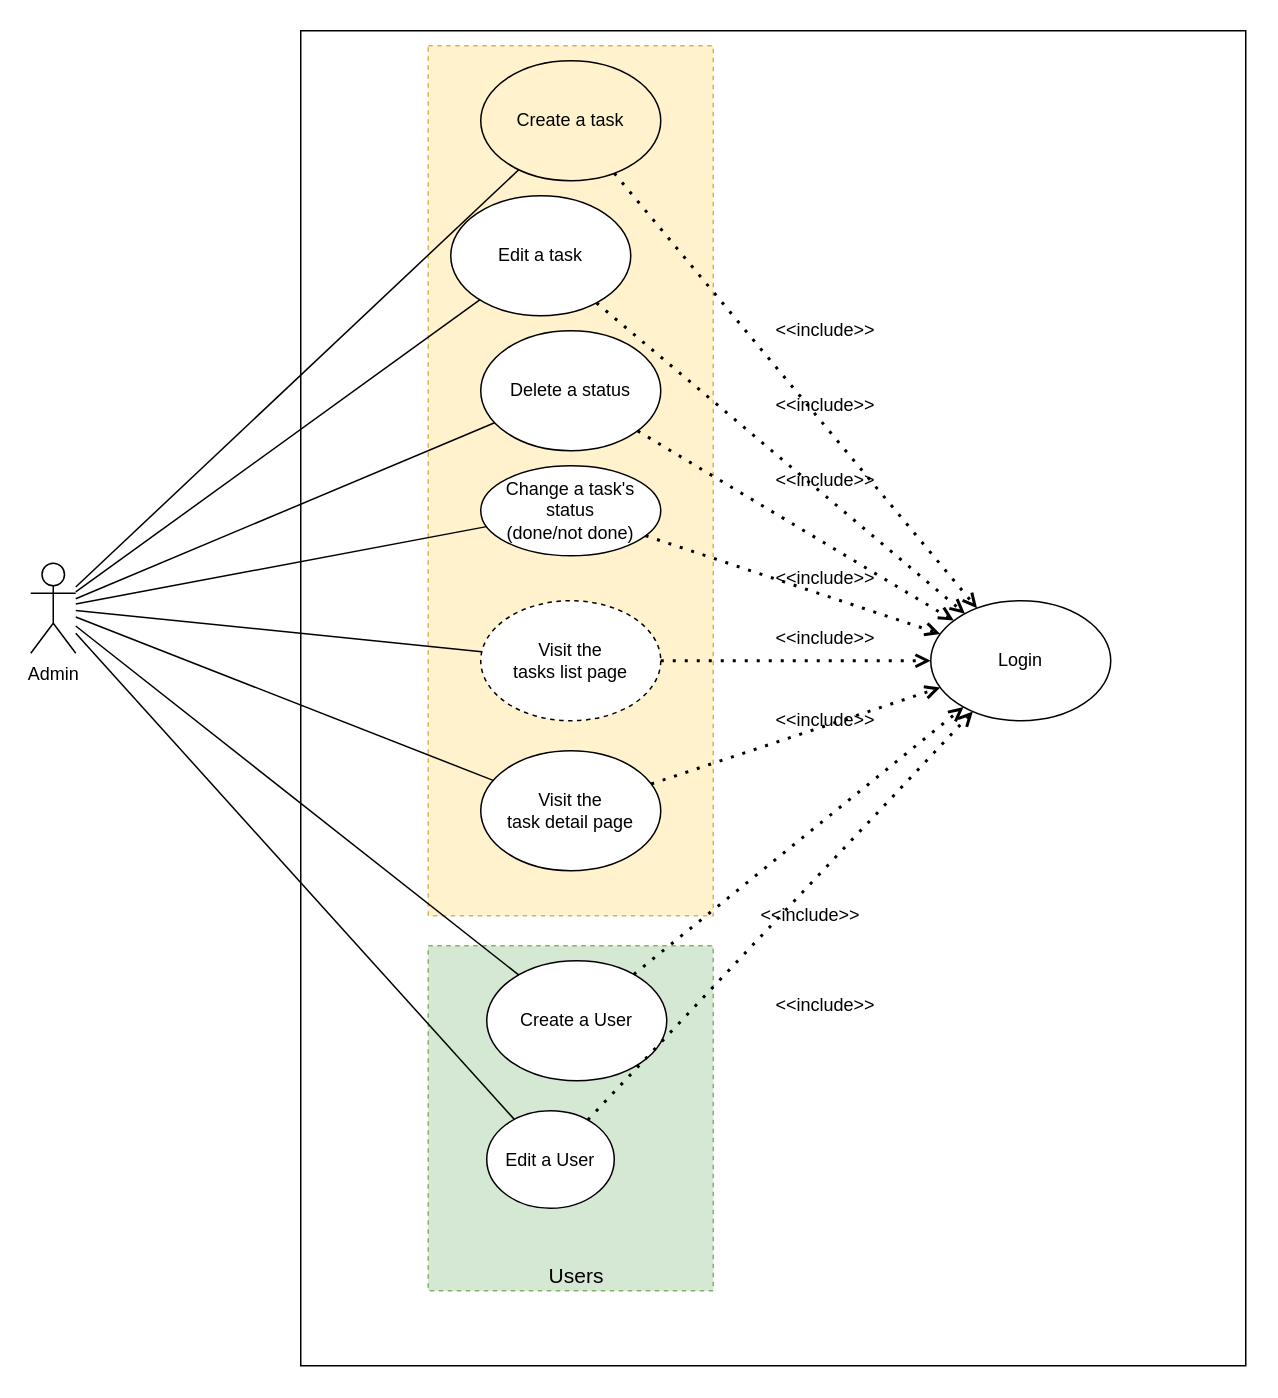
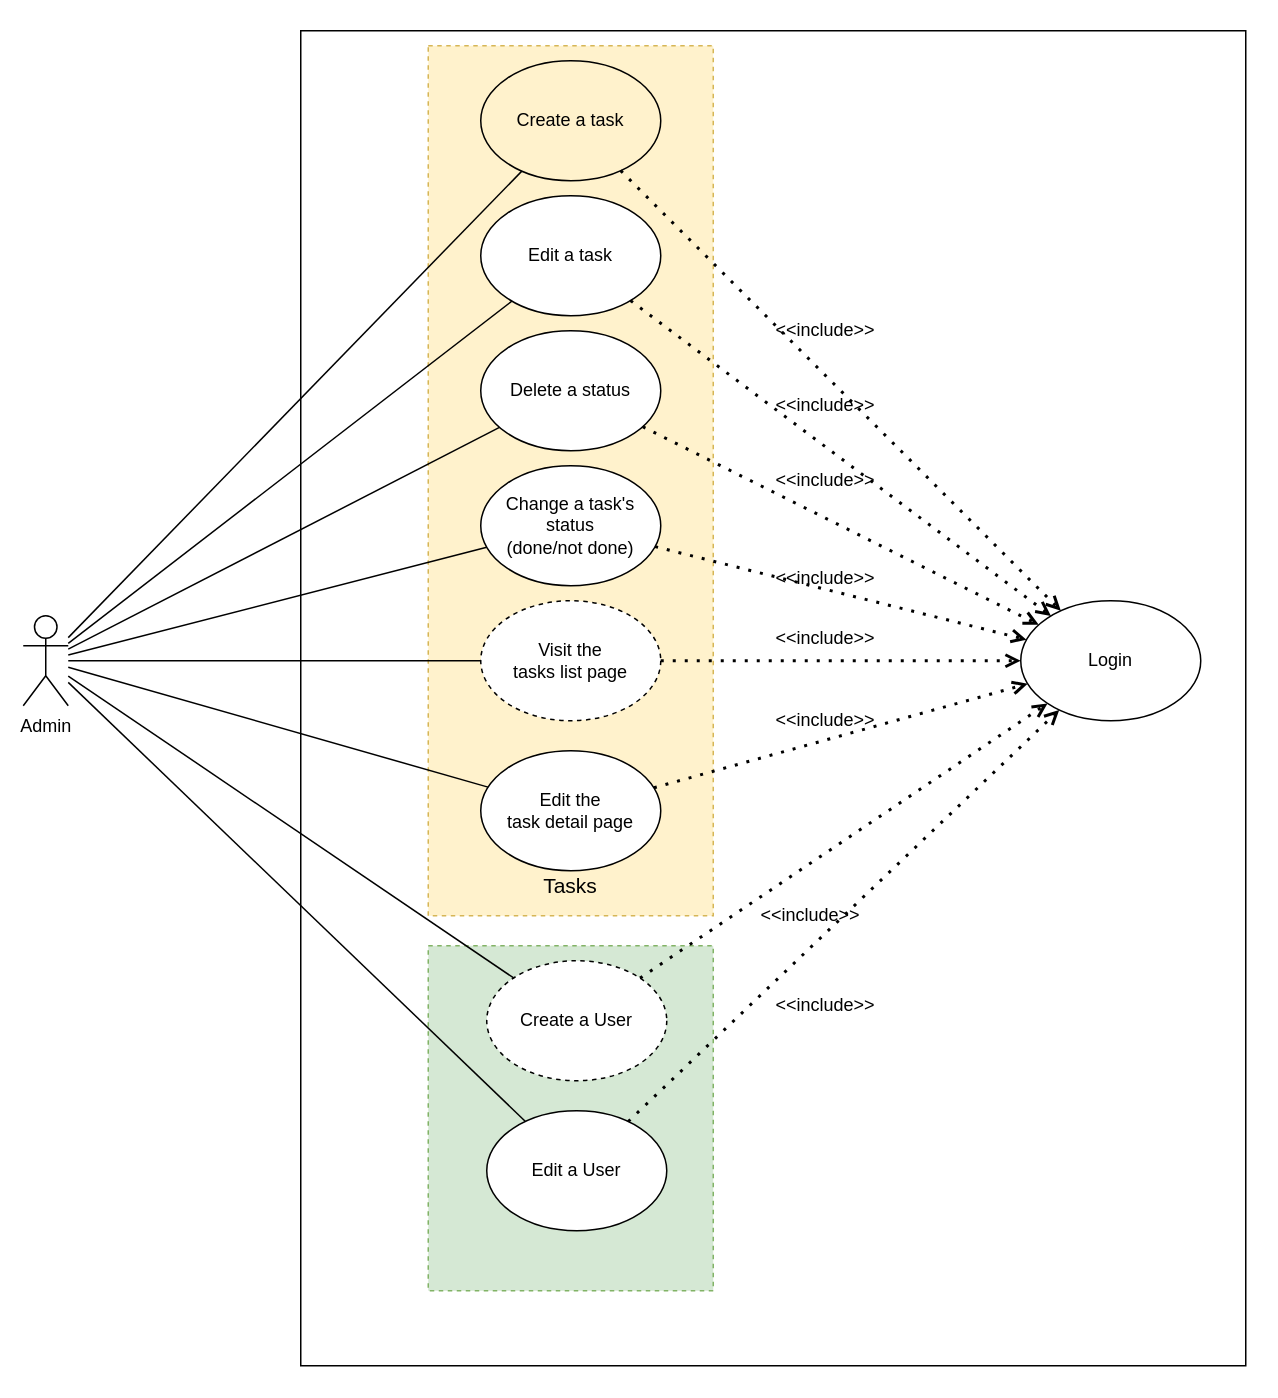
(541, 256) -> (571, 256)
(571, 511) -> (571, 526)
(53, 608) -> (46, 661)
(1021, 661) -> (1111, 661)
(571, 811) -> (571, 811)
none -> (571, 886)
(577, 1021) -> (577, 1021)
(551, 1160) -> (577, 1171)
(577, 1276) -> none
